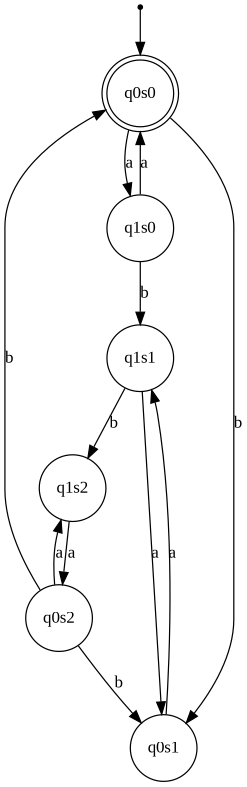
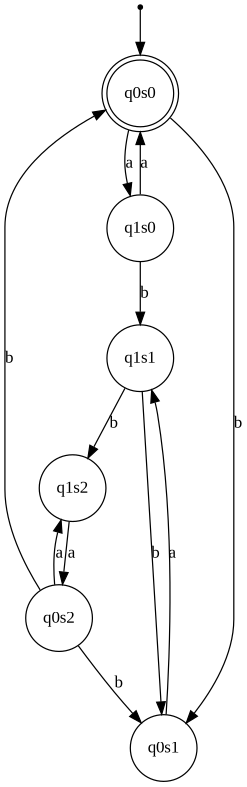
(156, 553) -> (156, 553)
